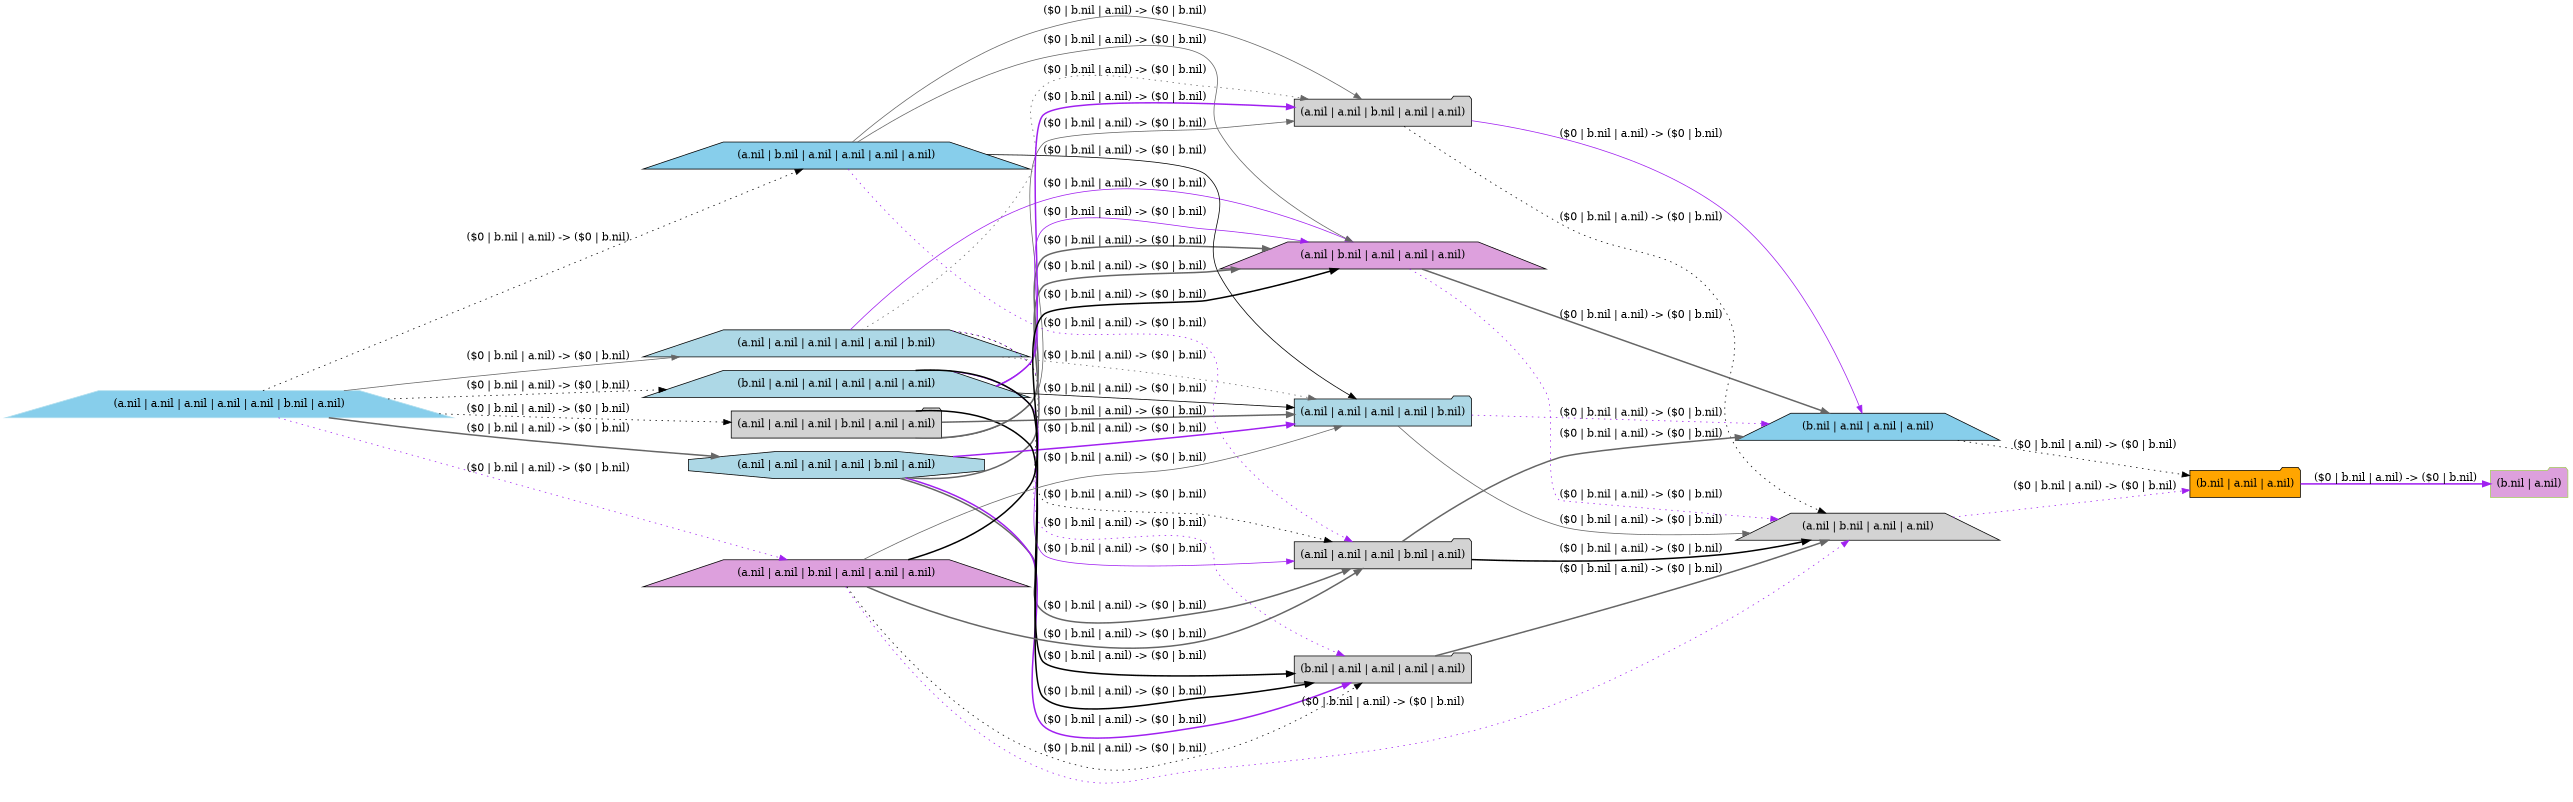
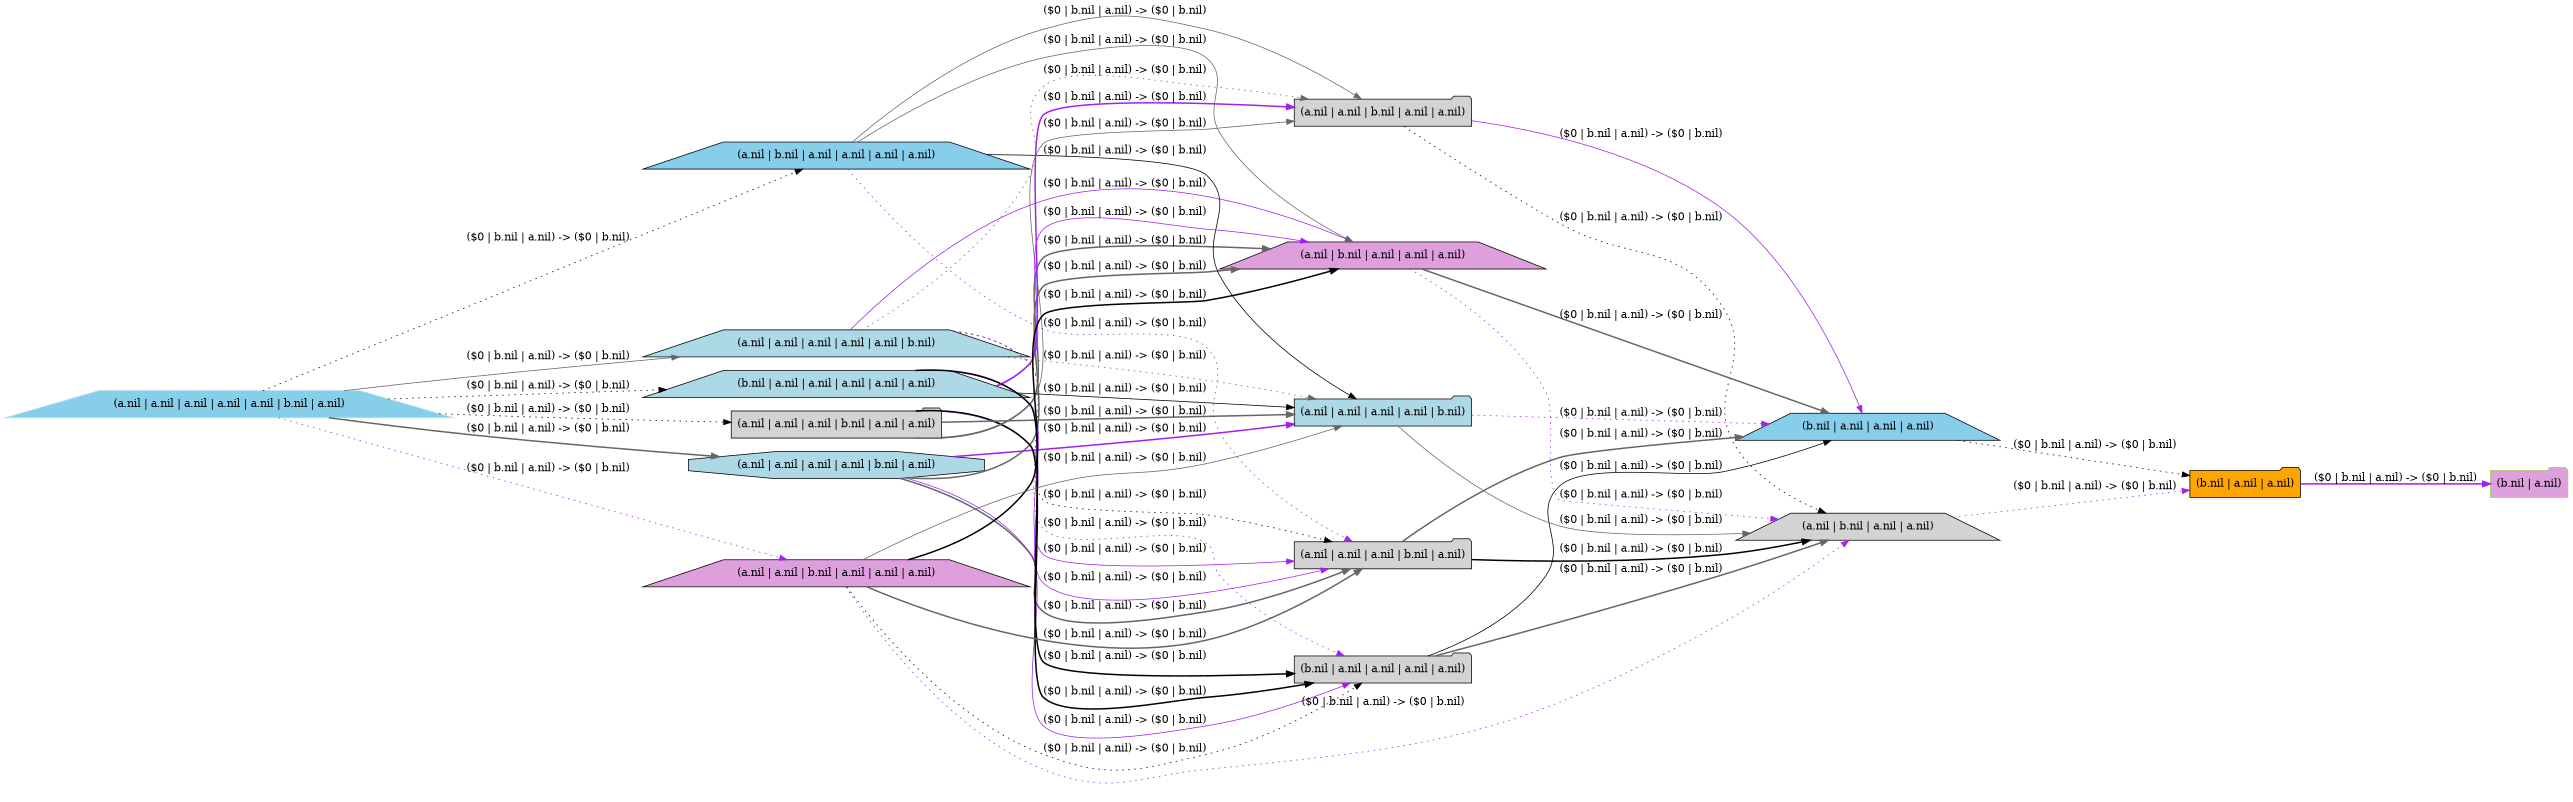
none -> (1573, 479)
none -> (1063, 594)
(1039, 719) -> (1039, 719)
